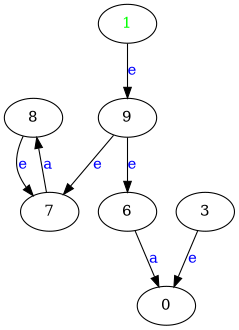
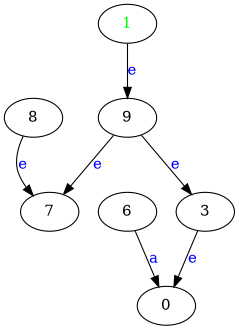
(128, 159) -> (163, 161)
(43, 170) -> none
